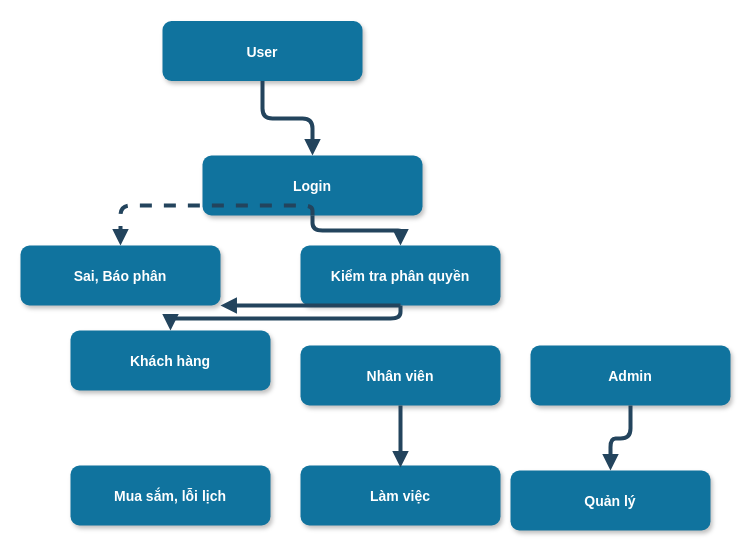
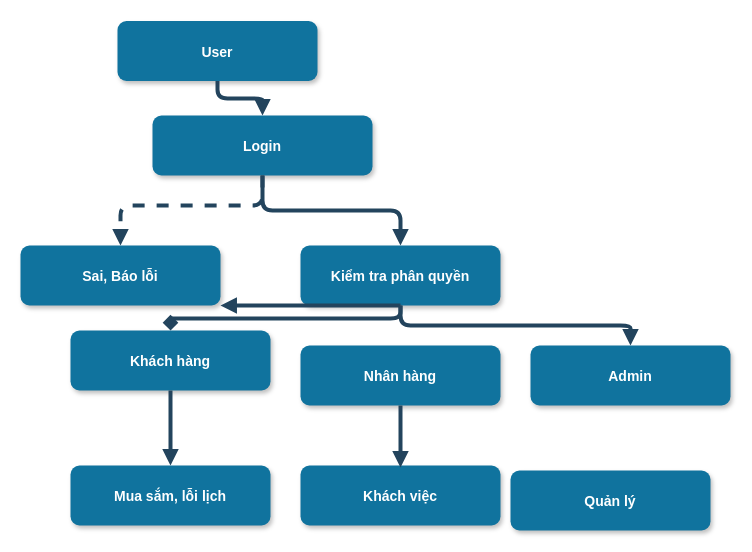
(263, 51) -> (218, 51)
(313, 186) -> (263, 146)
(120, 276) -> (120, 276)
(171, 317) -> (171, 318)
none -> (517, 326)
(400, 376) -> (400, 376)
none -> (171, 421)
(628, 436) -> none
(400, 496) -> (400, 496)
